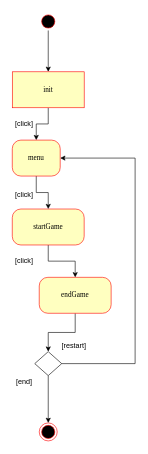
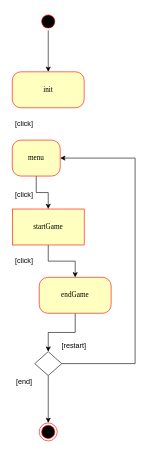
(48, 90) -> (48, 90)
(36, 126) -> none
(48, 227) -> (48, 227)
